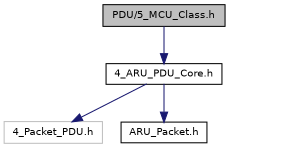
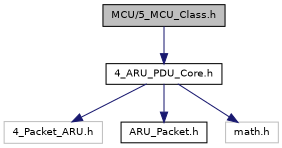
(164, 16) -> (164, 16)
(53, 132) -> (53, 132)
none -> (252, 132)
